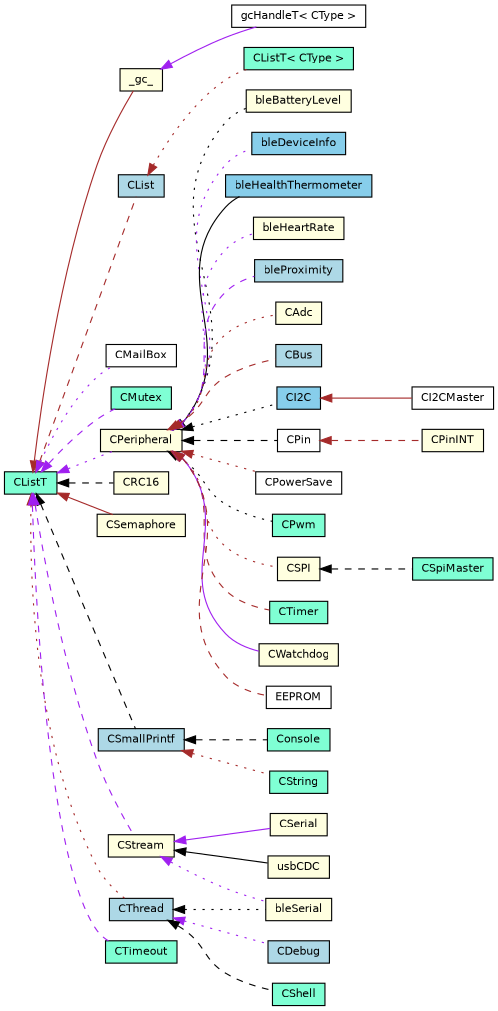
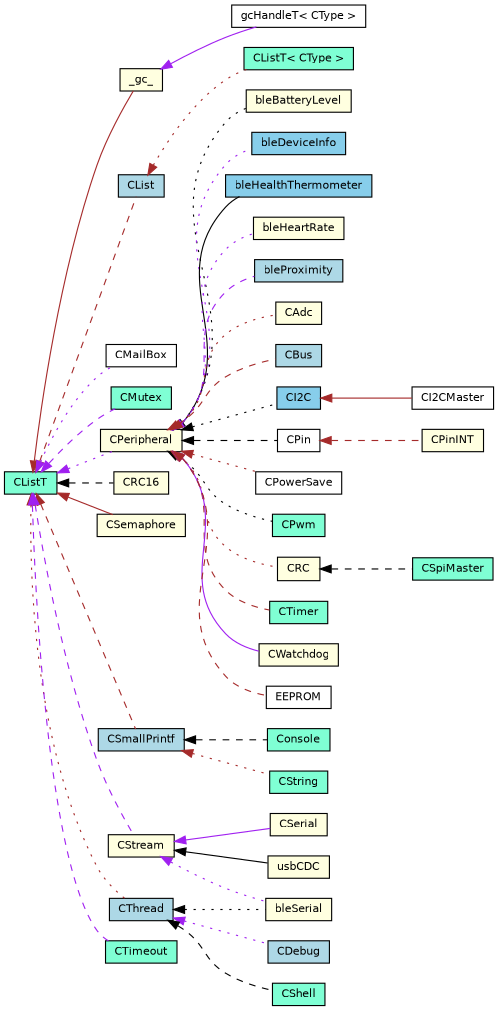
(299, 569) -> (299, 569)
(88, 617) -> (88, 617)
